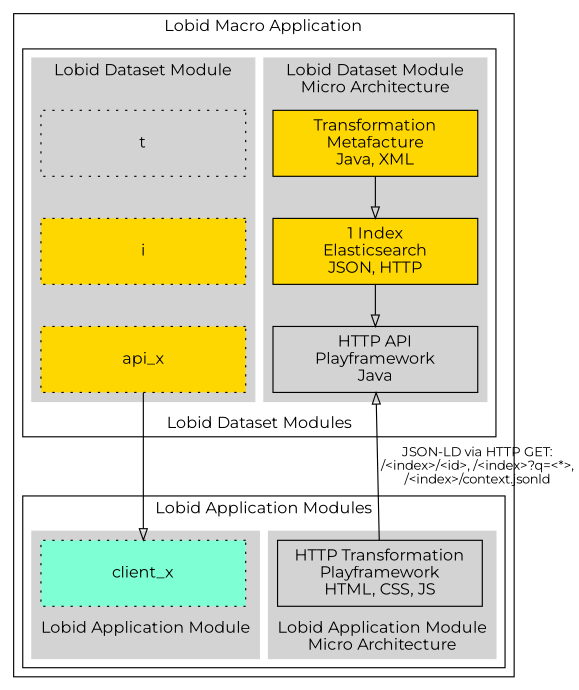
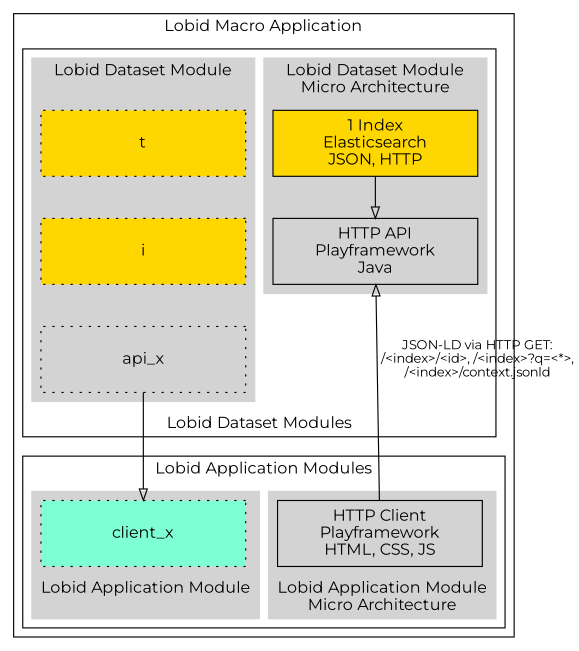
(143, 143) -> (143, 143)
(375, 143) -> none
(143, 359) -> (143, 359)
(380, 573) -> (380, 533)
